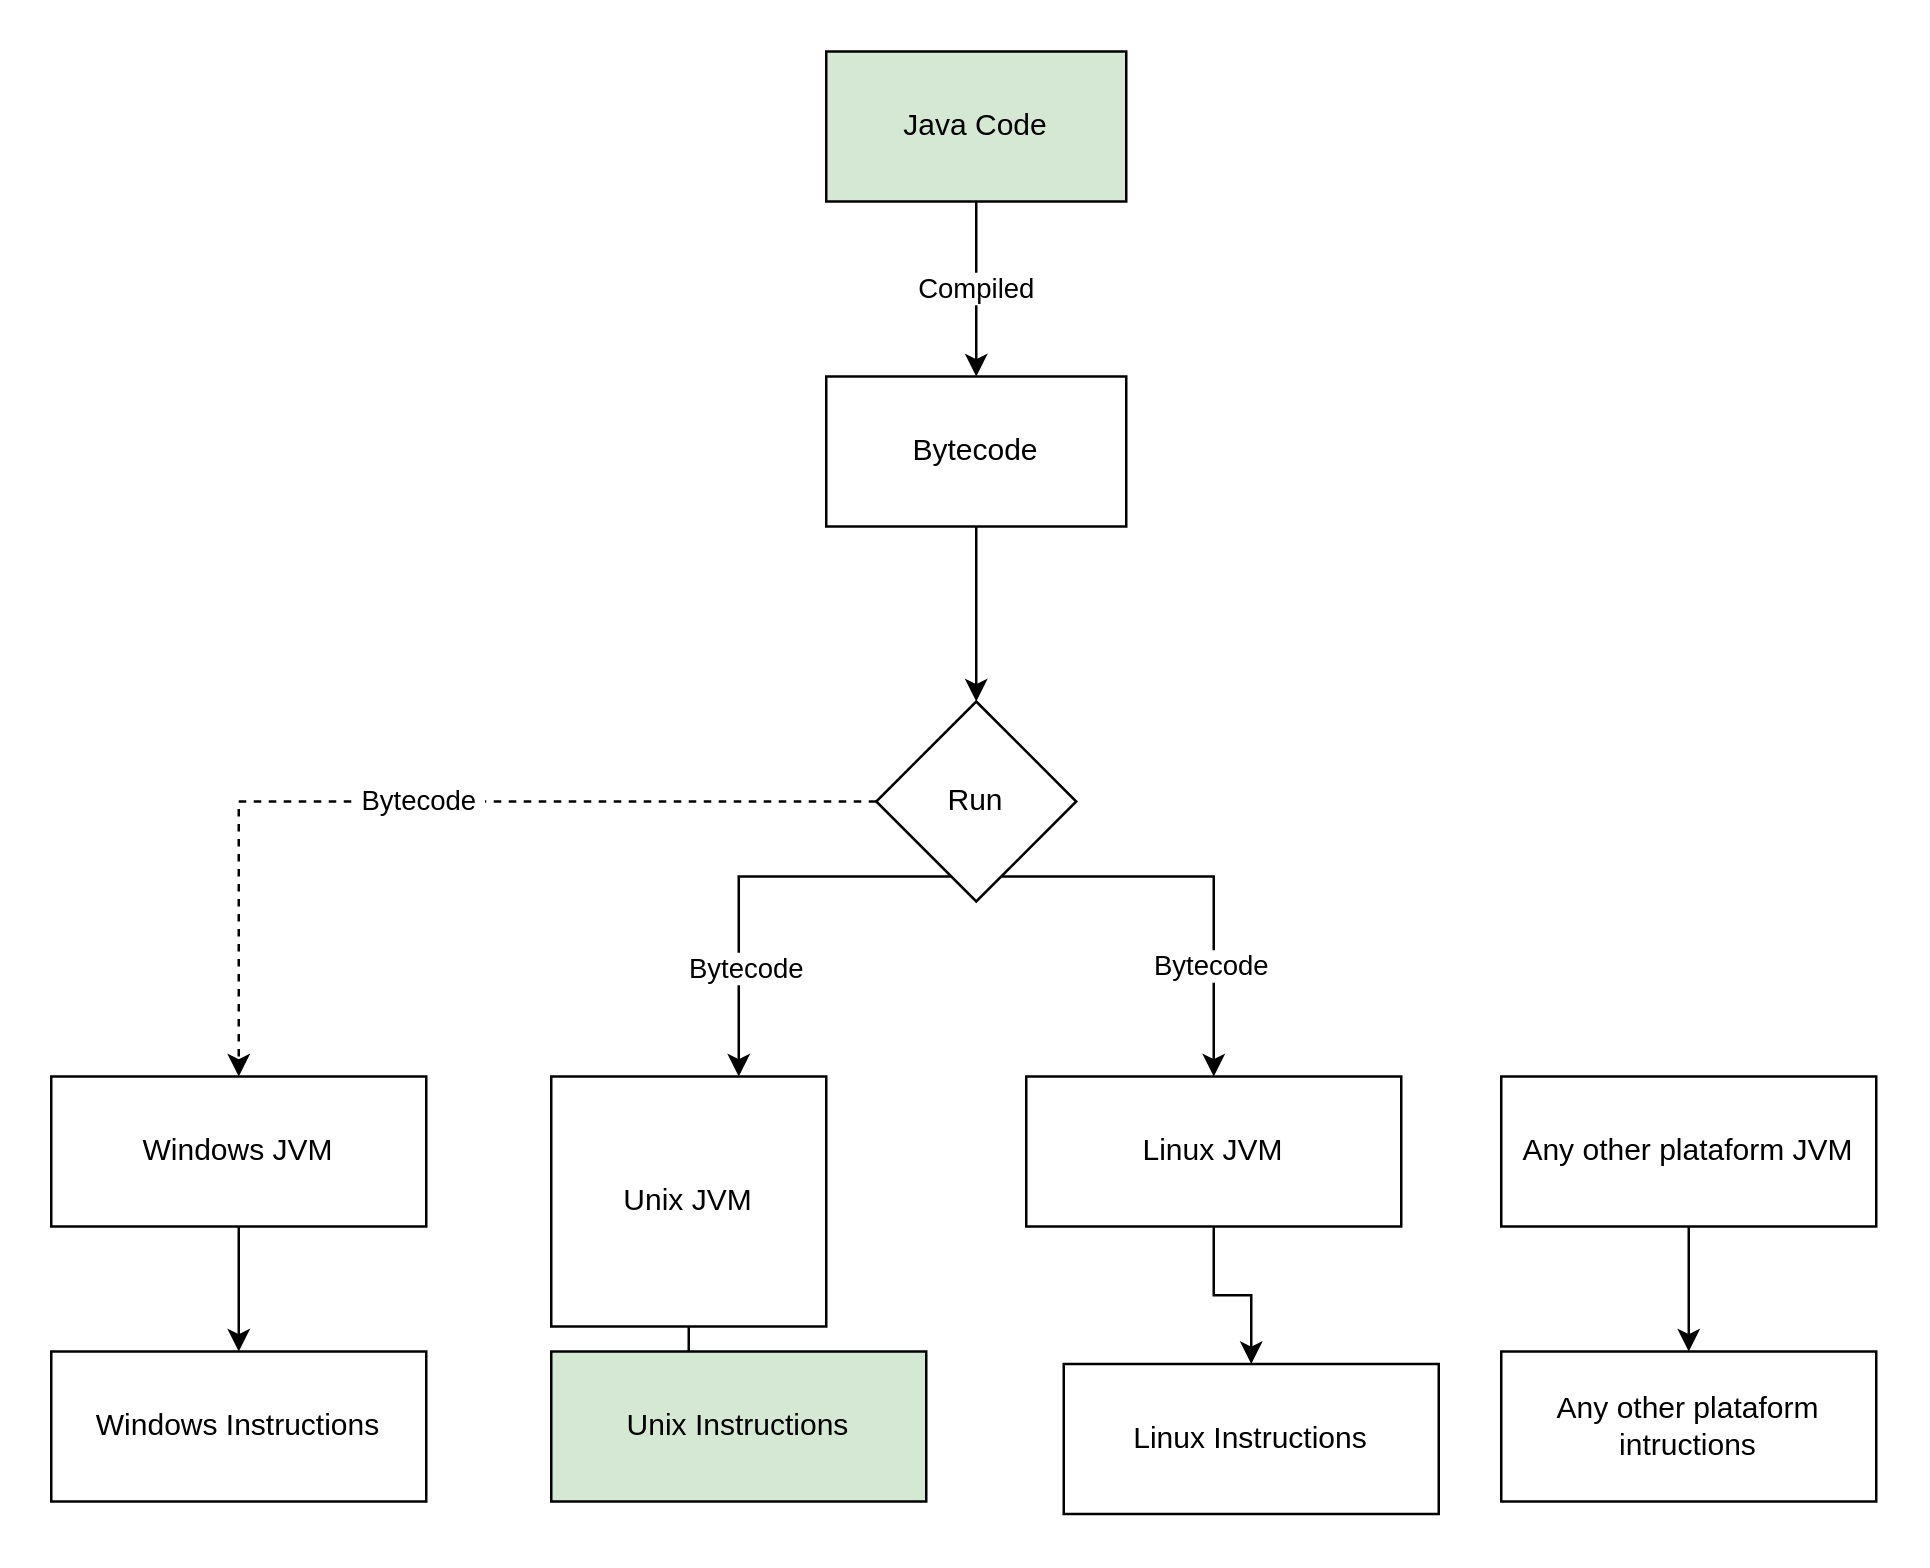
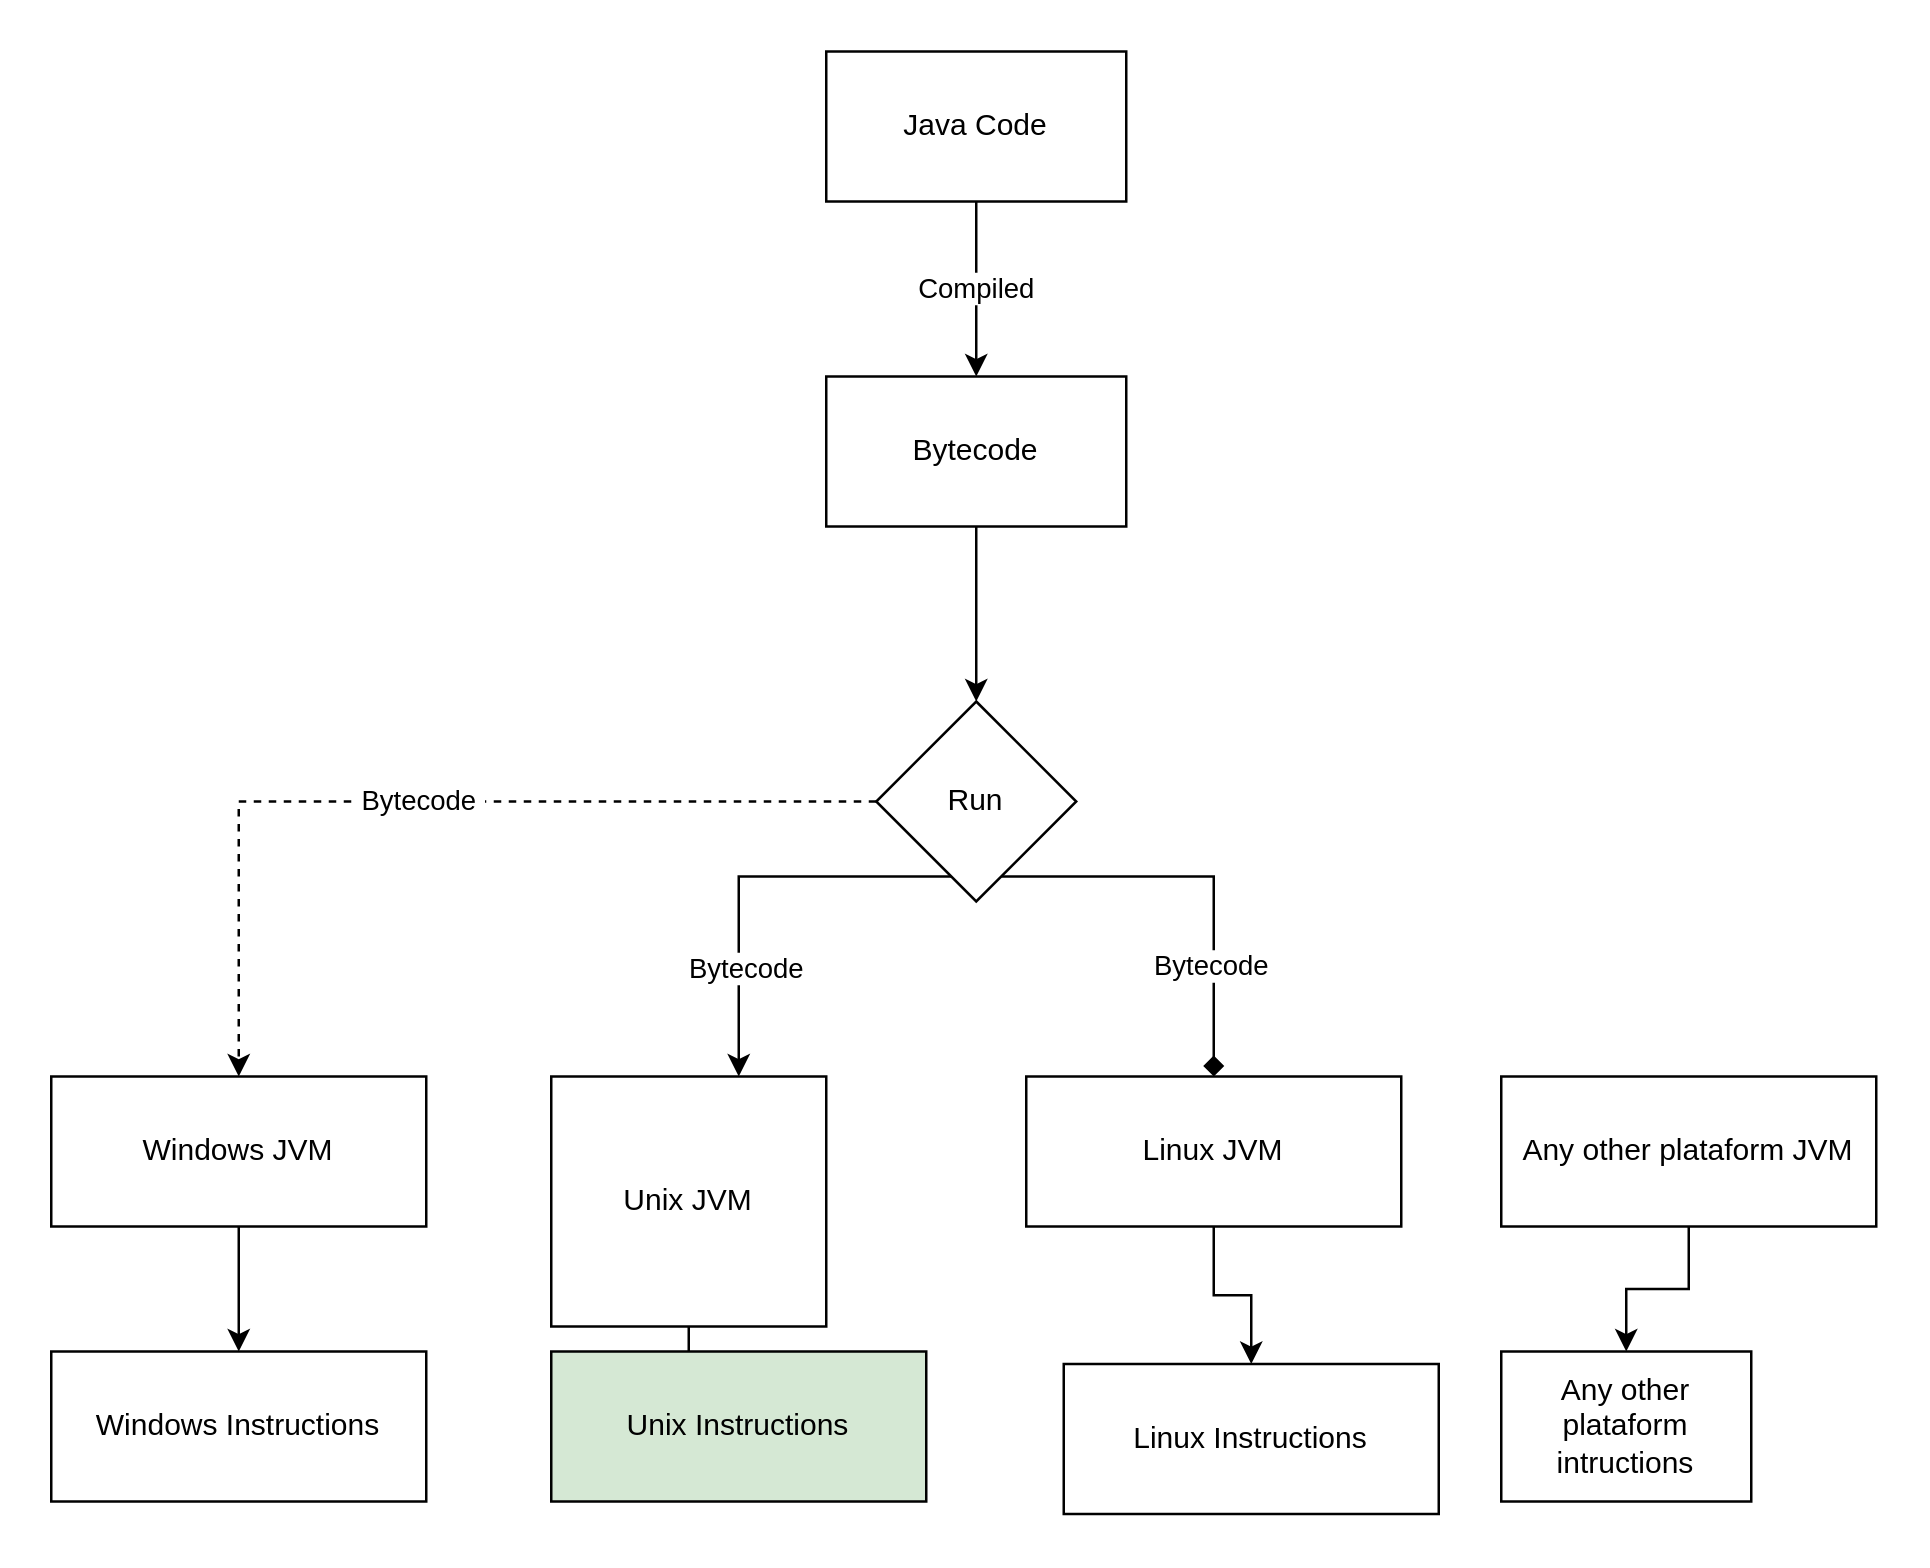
(976, 126) -> (976, 126)
(1214, 1057) -> (1214, 1056)
(1689, 1426) -> (1626, 1426)
